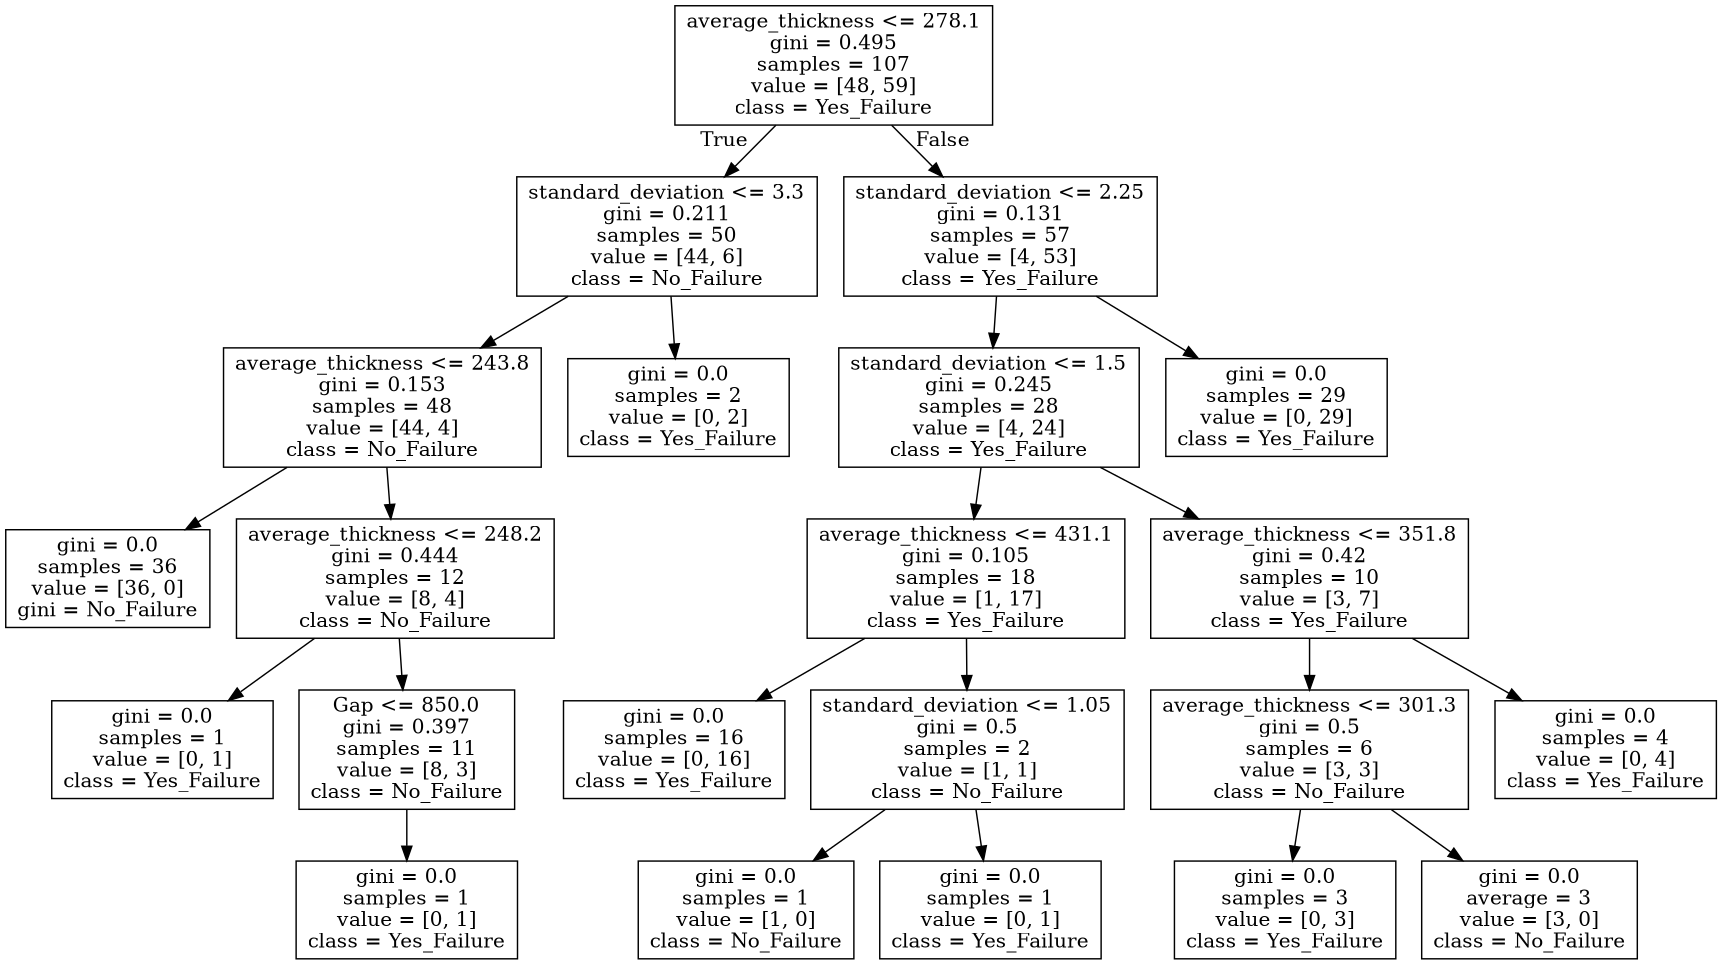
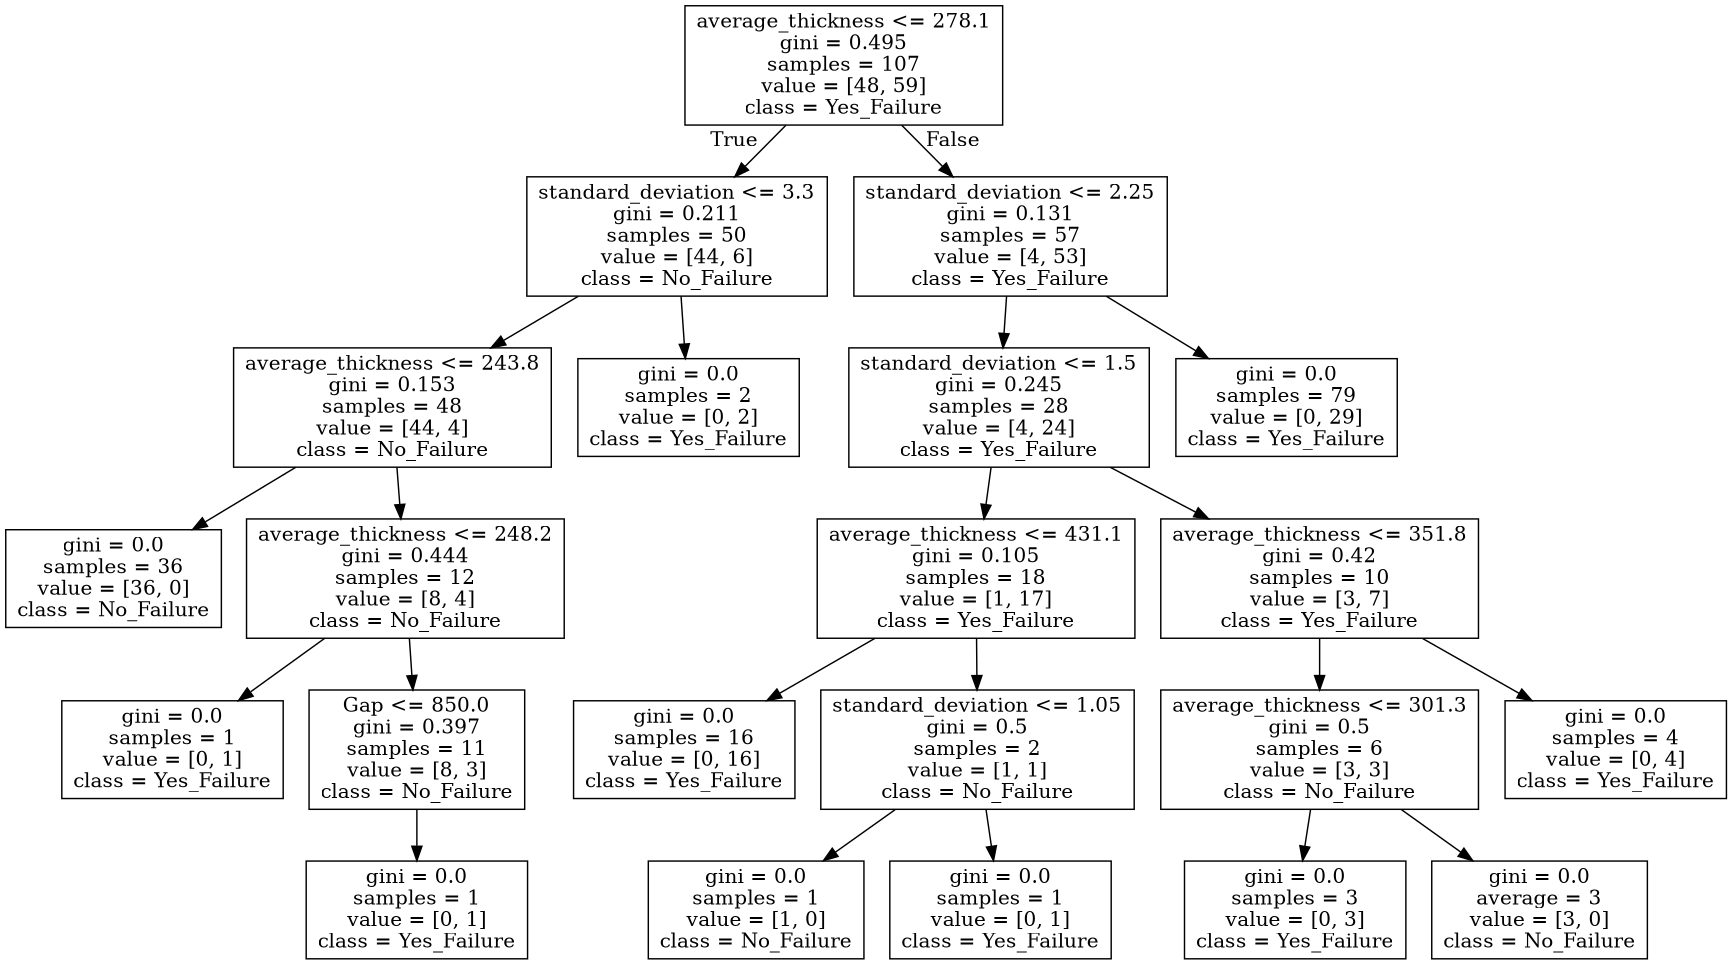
(1276, 408) -> (1287, 408)
(108, 579) -> (114, 579)
